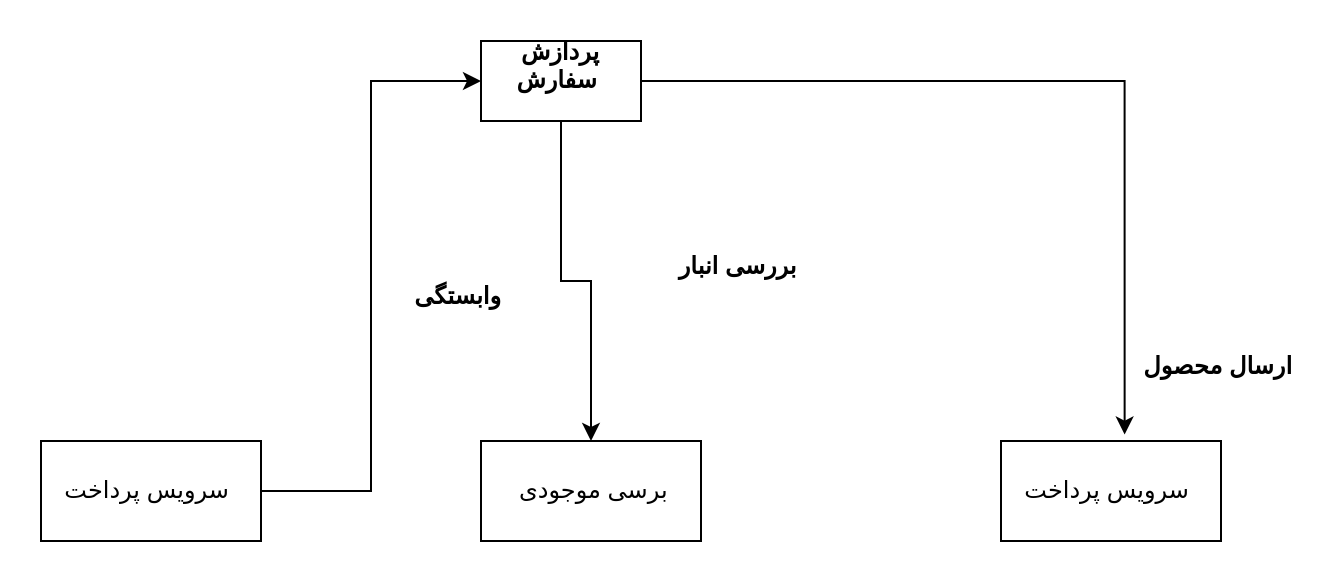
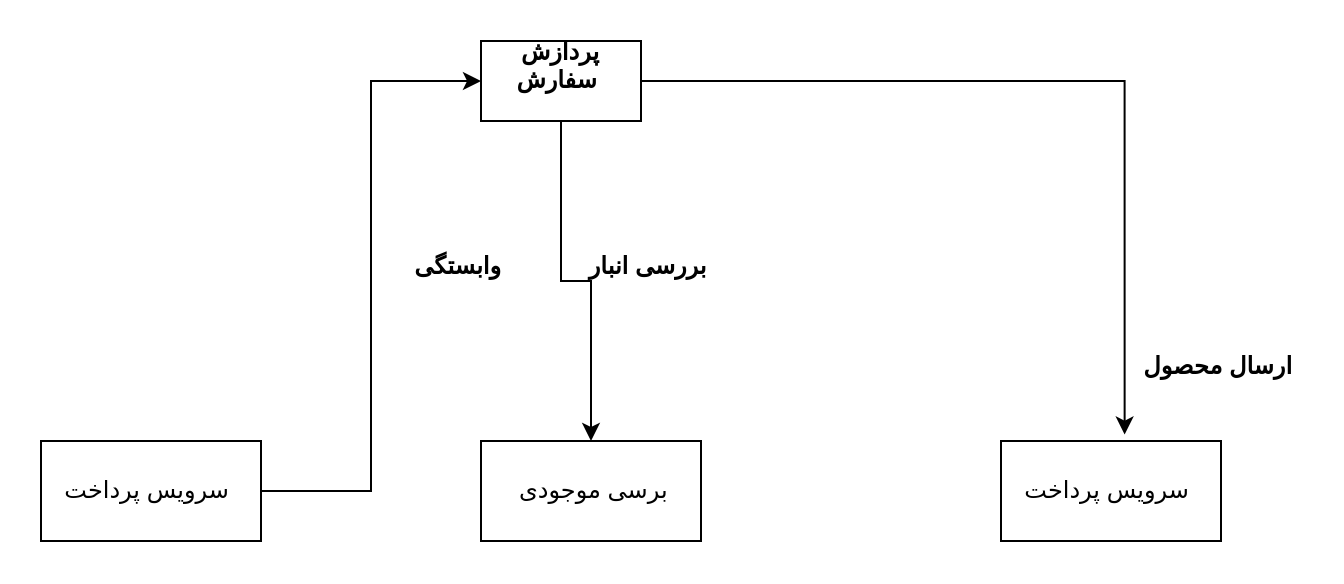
(741, 267) -> (651, 267)
(461, 297) -> (461, 267)
